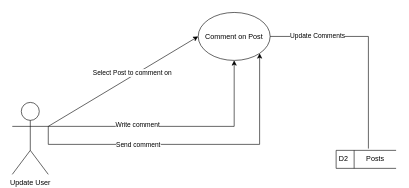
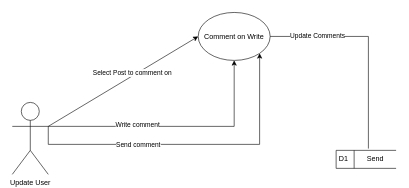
(234, 36) -> (234, 36)
(343, 159) -> (343, 159)
(376, 159) -> (376, 159)
